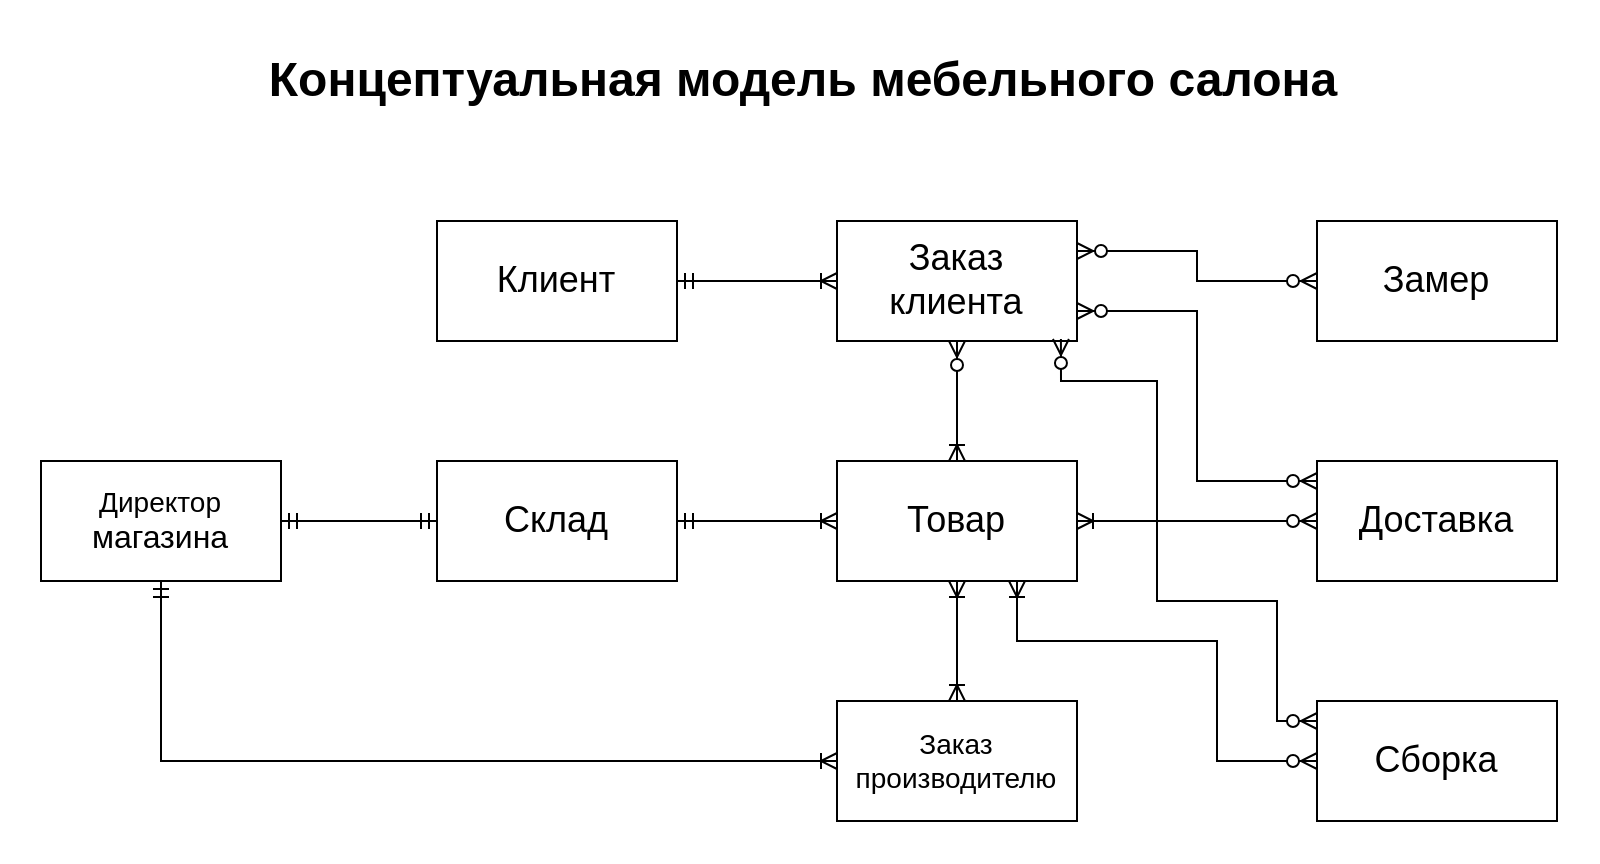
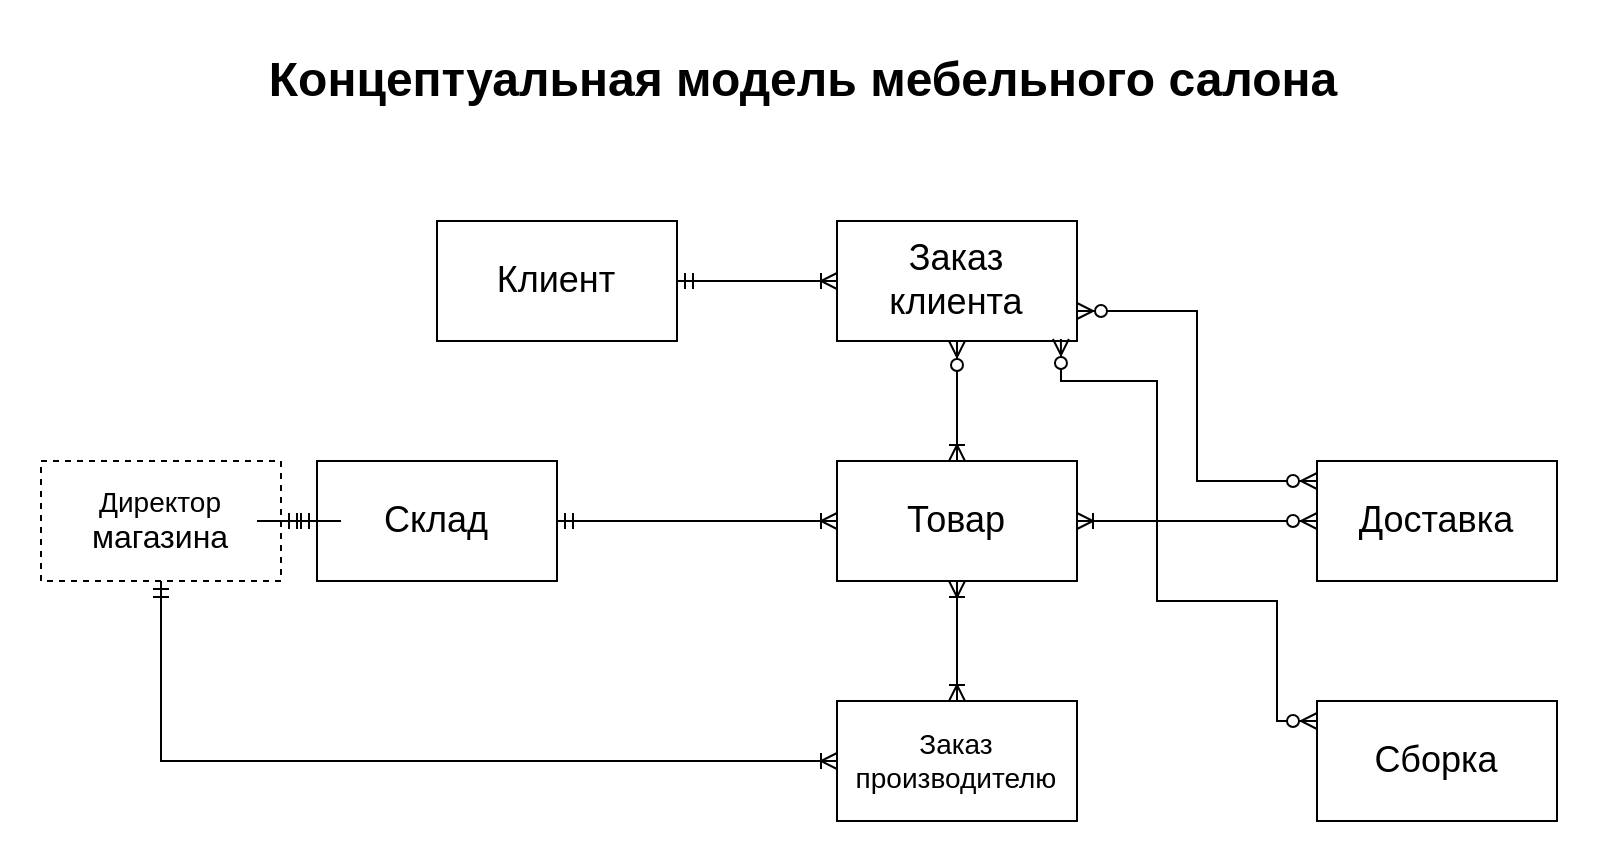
(1197, 266) -> none
(1437, 281) -> none
(161, 521) -> (161, 521)
(557, 521) -> (437, 521)
(1197, 641) -> none
